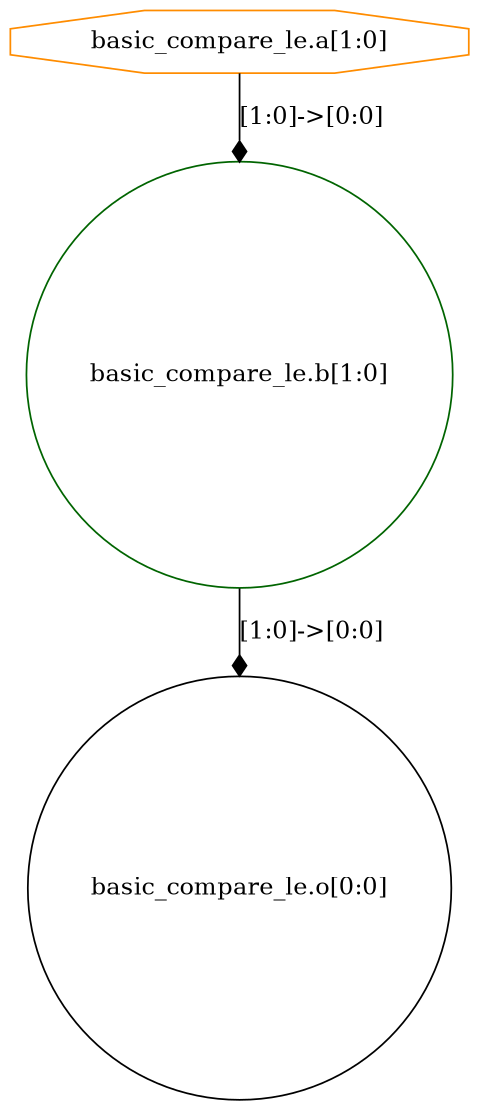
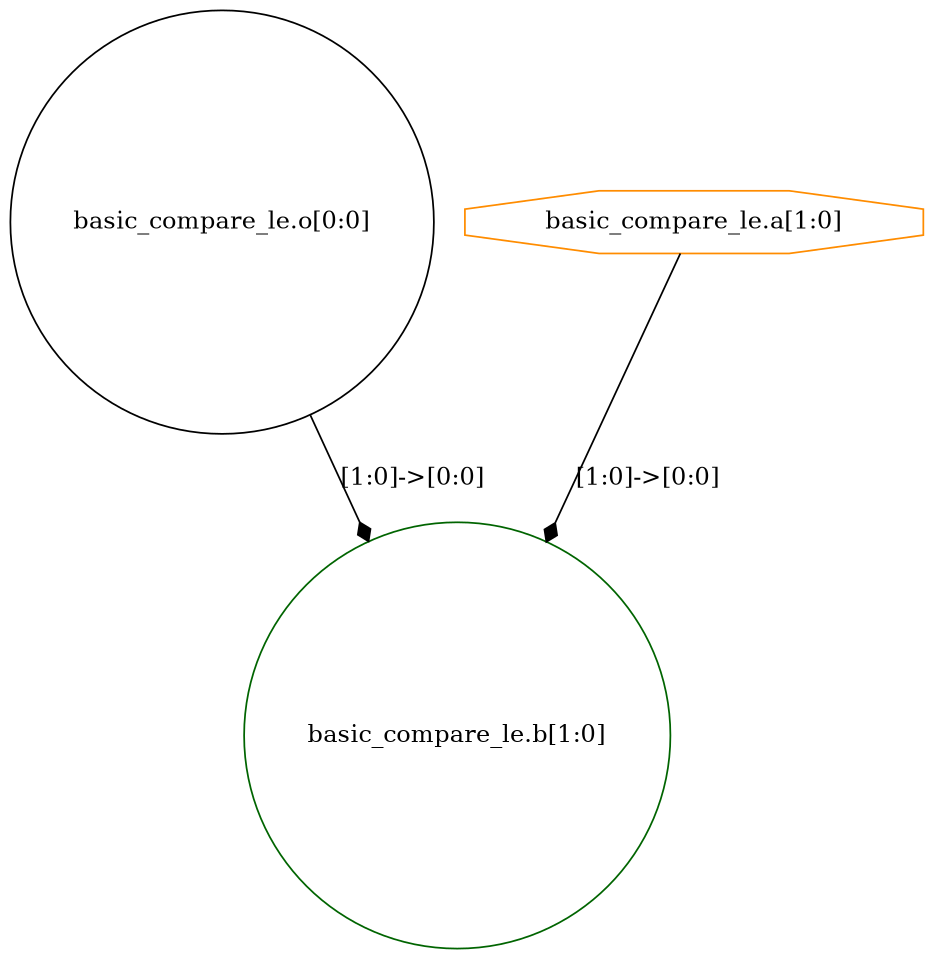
(240, 622) -> (335, 469)
